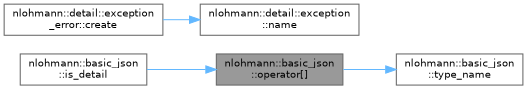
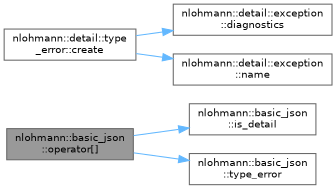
(84, 20) -> (70, 45)
none -> (253, 20)
(176, 70) -> (156, 132)
(460, 70) -> (253, 169)
